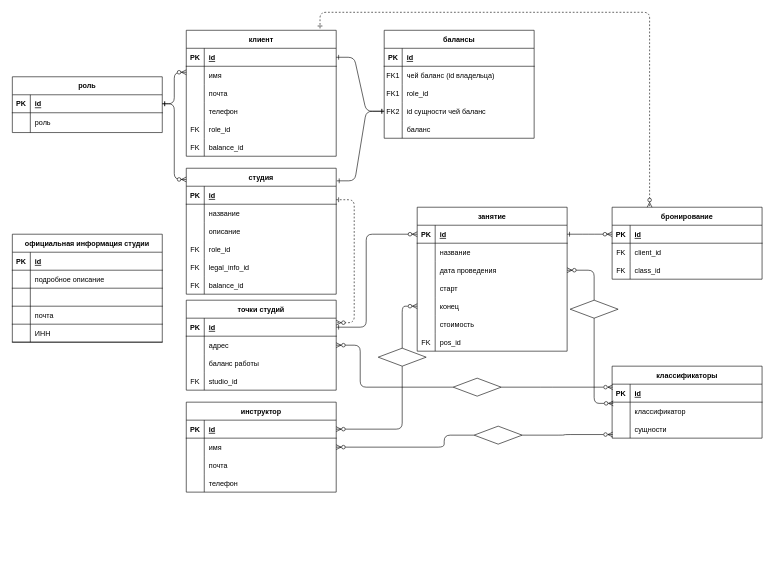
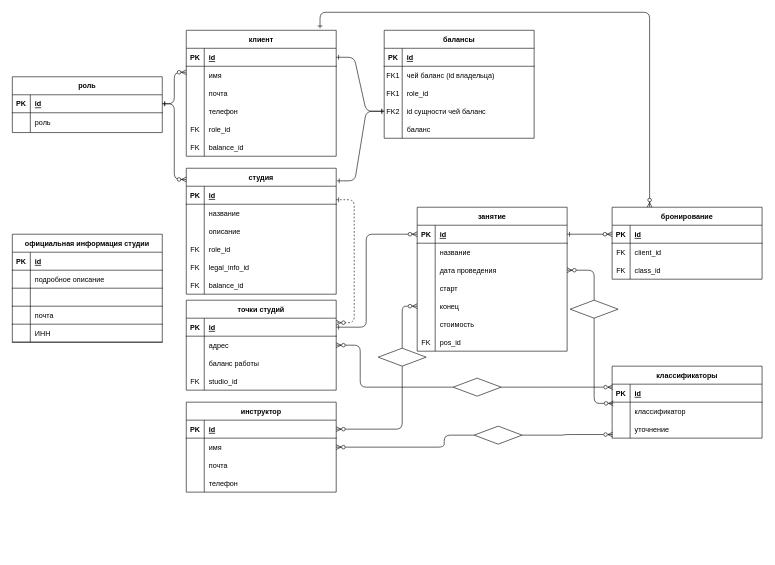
(577, 12) -> (577, 12)
(651, 430) -> (653, 430)
